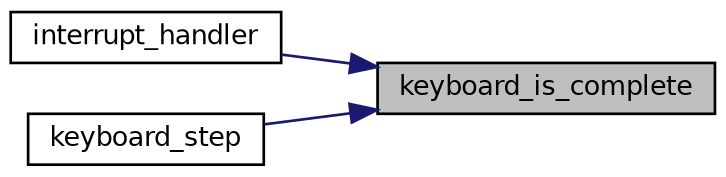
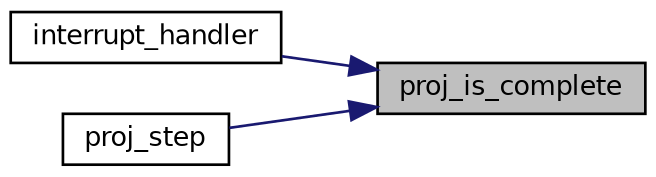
(546, 88) -> (511, 88)
(146, 139) -> (146, 139)
